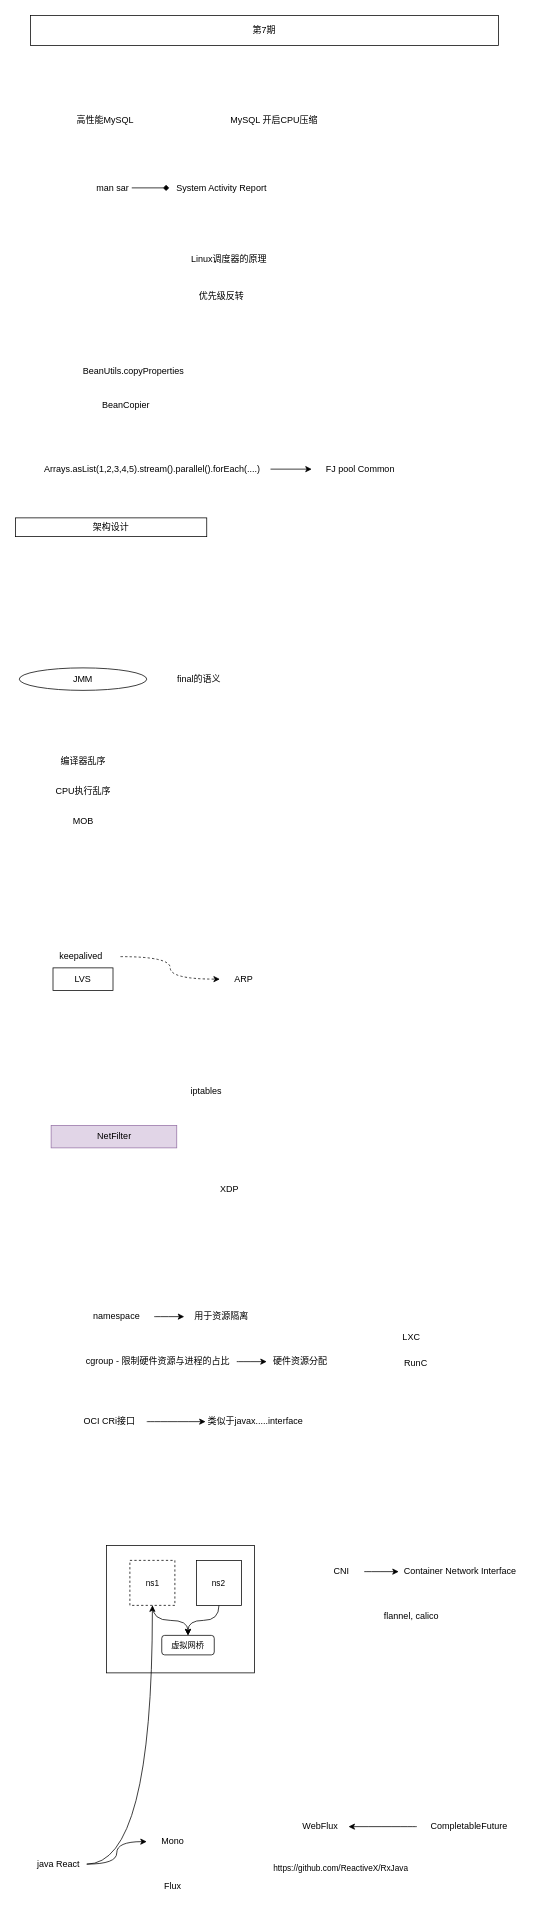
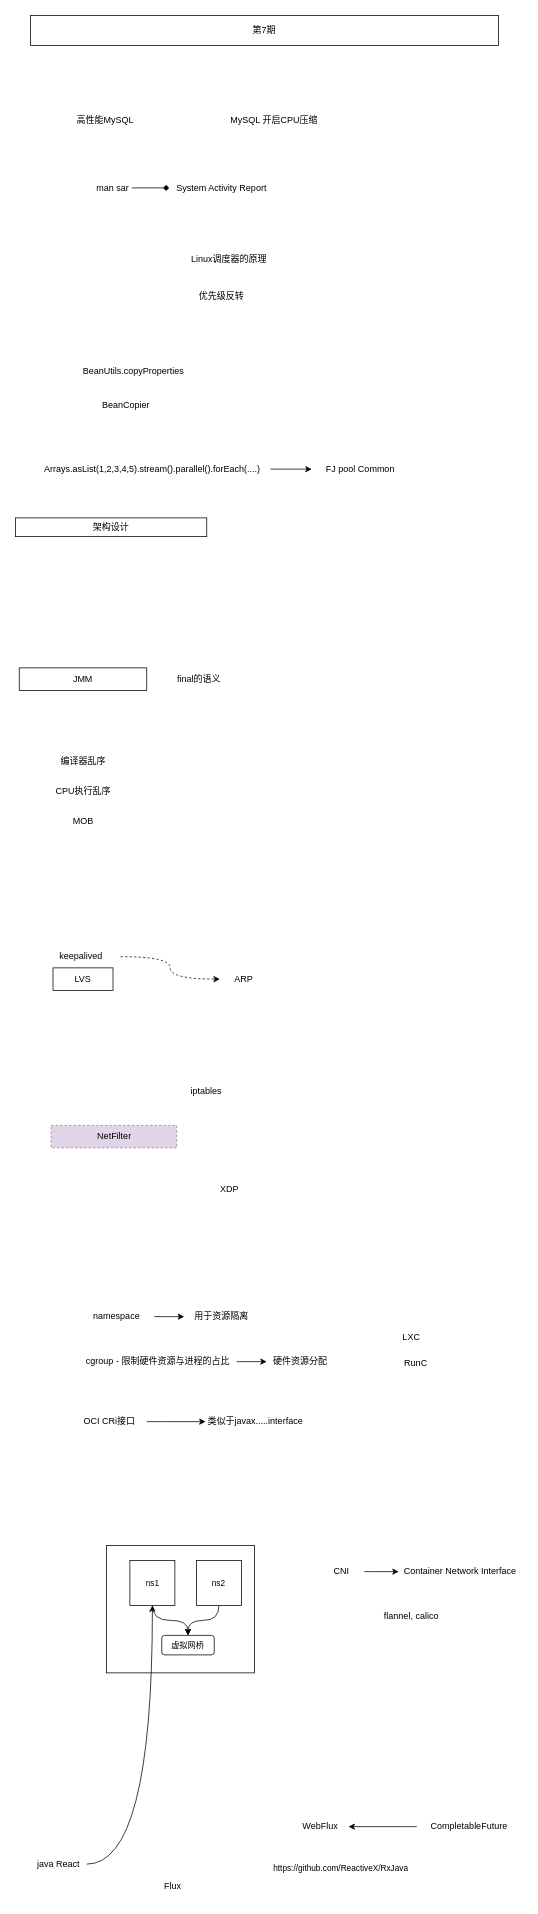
(83, 679) -> (83, 679)
(114, 1137) -> (114, 1137)
(152, 1583) -> (152, 1583)
(173, 1842) -> none
(117, 1852) -> none
